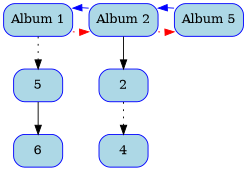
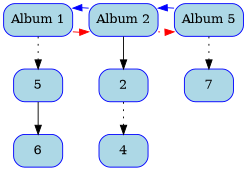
(76, 32) -> (76, 32)
none -> (209, 85)
